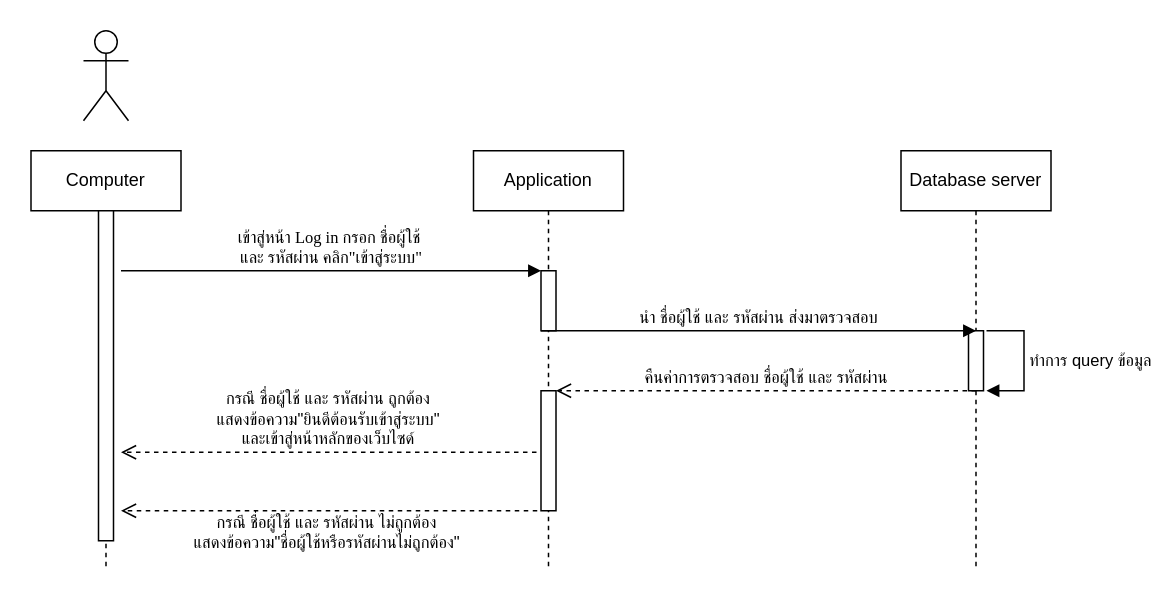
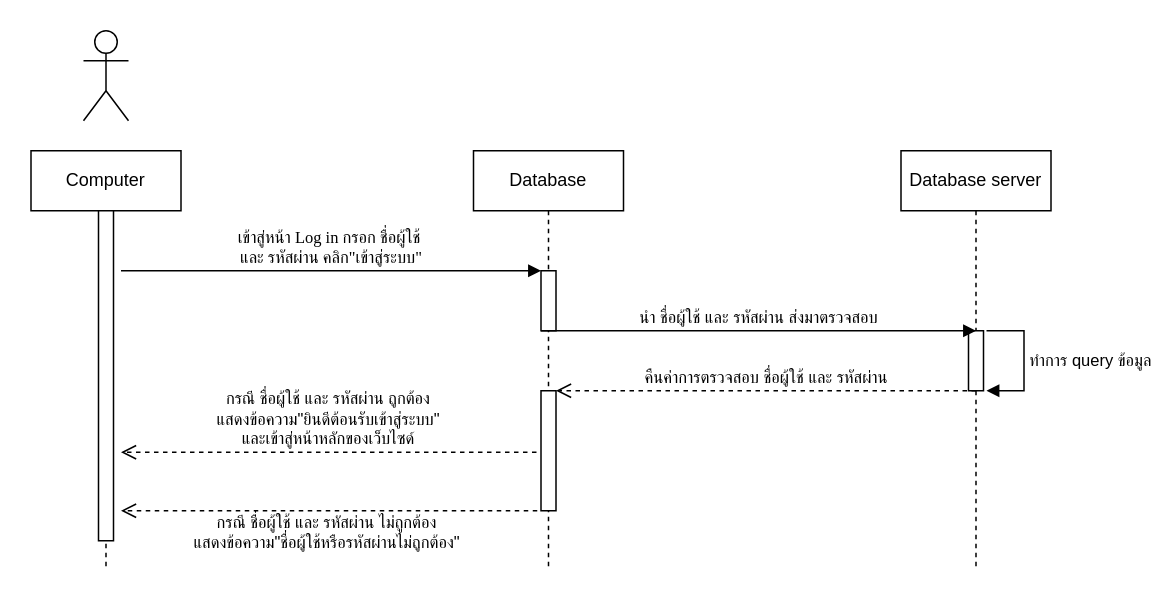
(548, 181) -> (548, 181)
